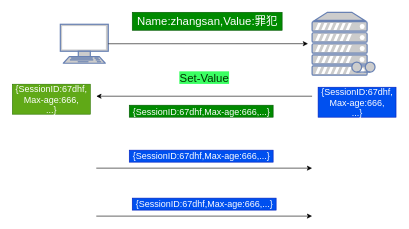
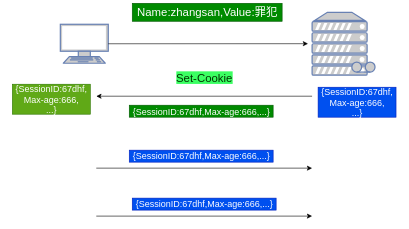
(207, 21) -> (207, 12)
(205, 78) -> (205, 78)
